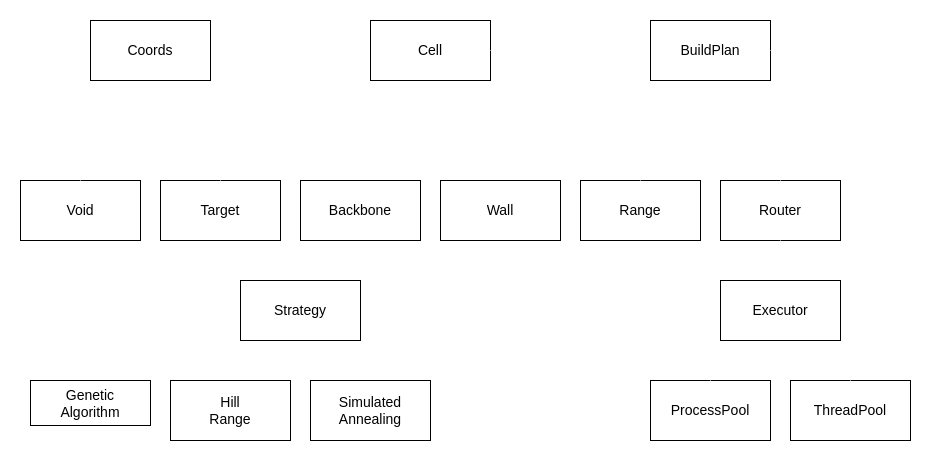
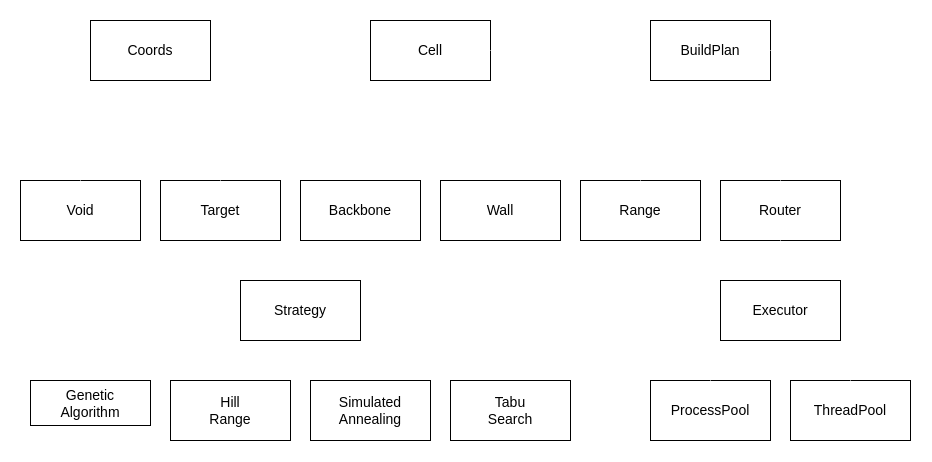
none -> (501, 380)
none -> (511, 411)
